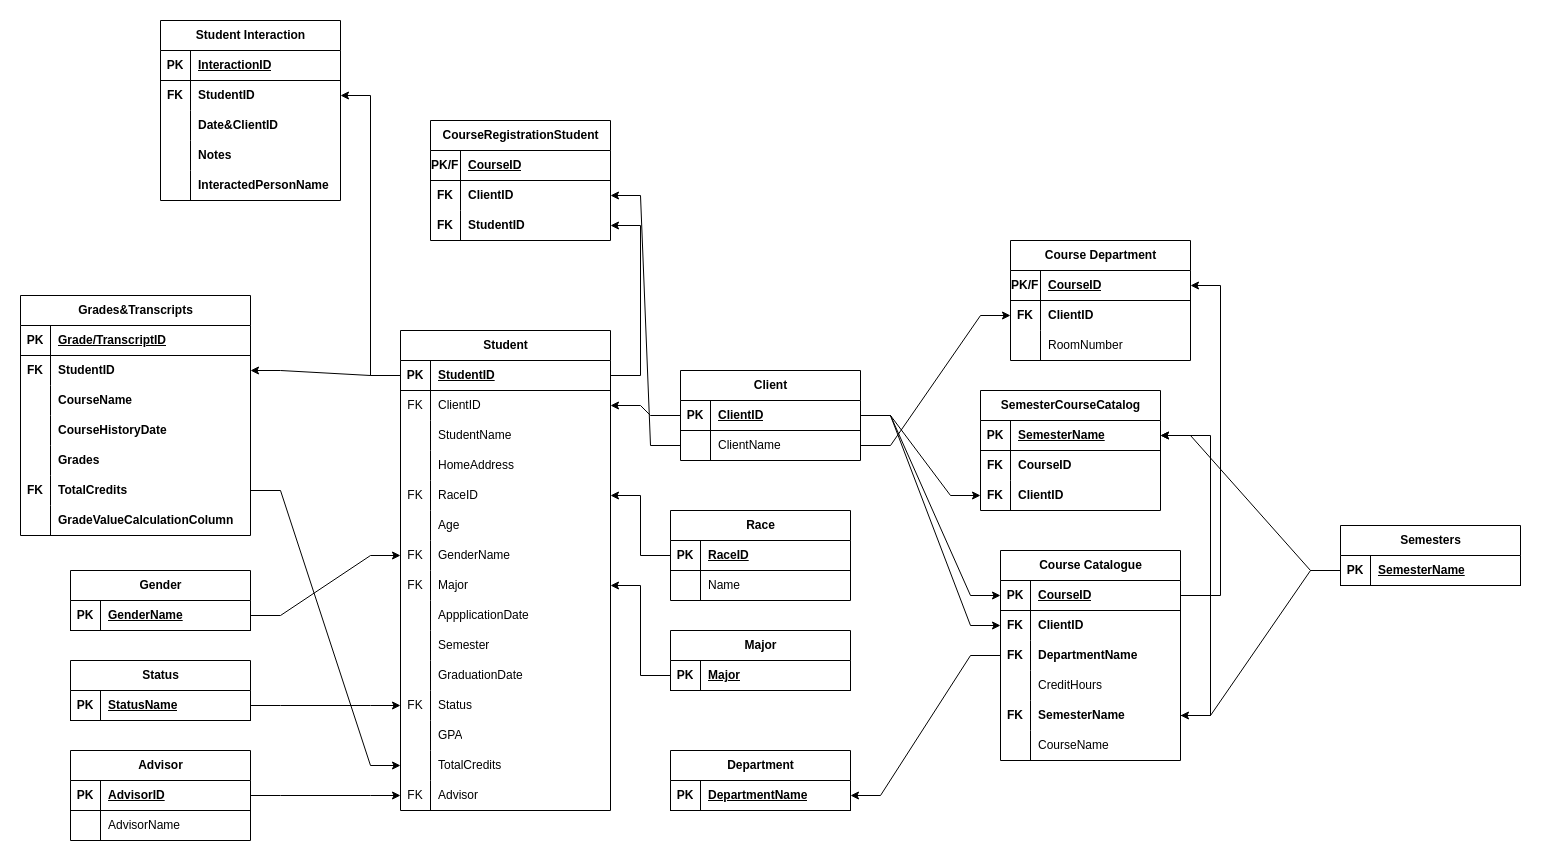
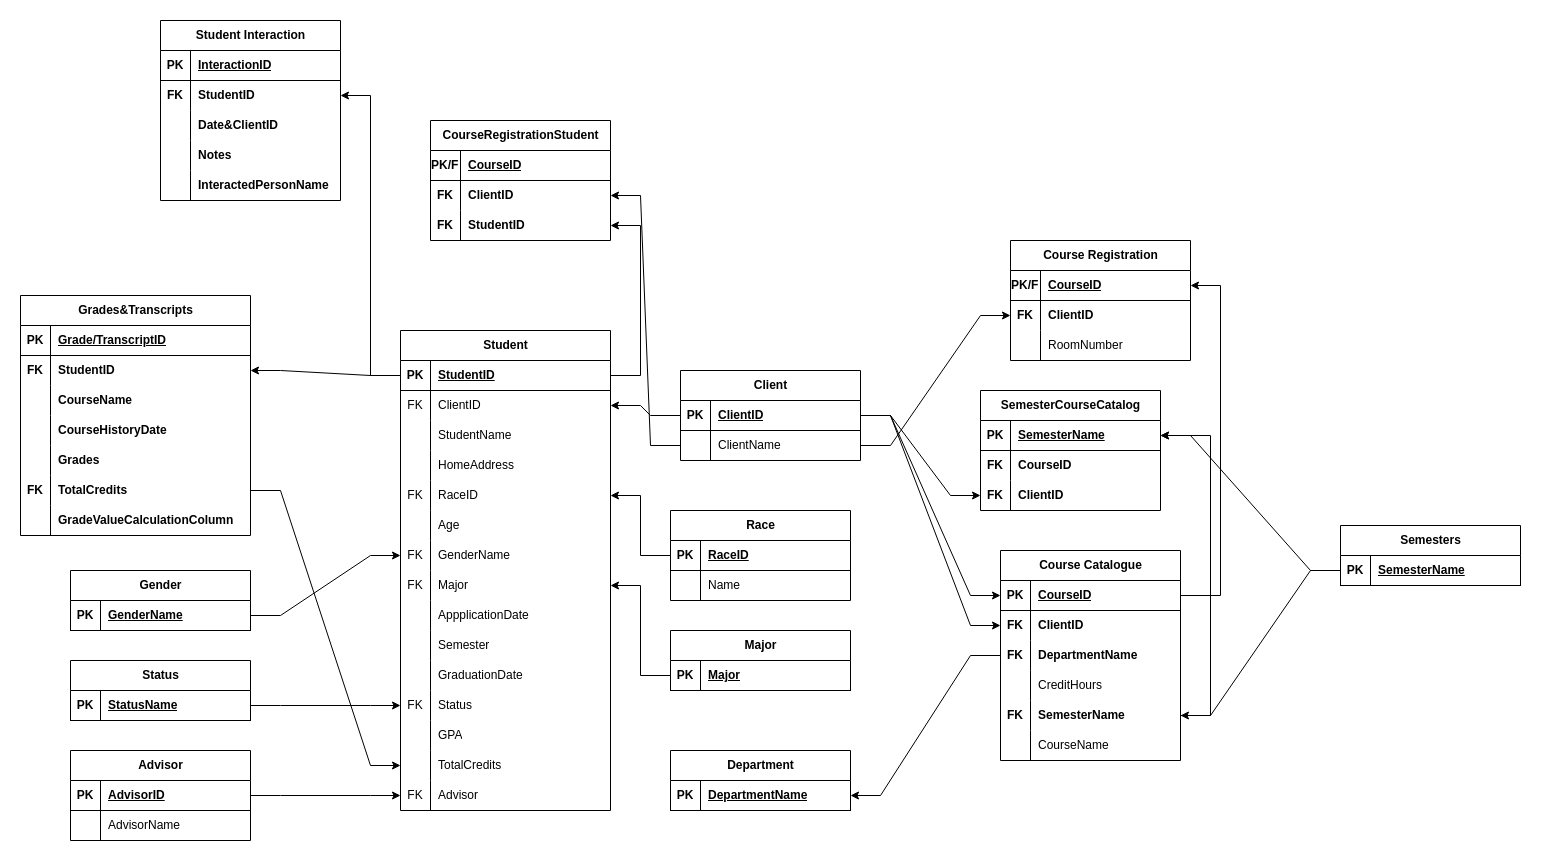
(1101, 256) -> (1101, 256)
